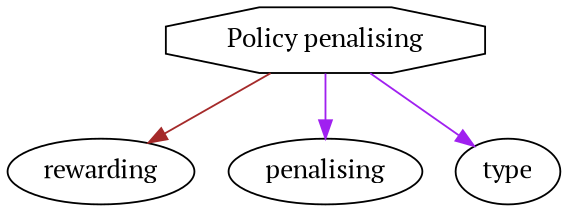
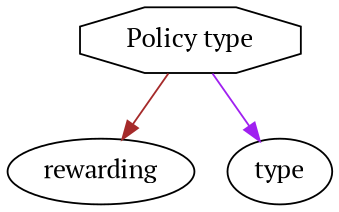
(325, 40) -> (190, 40)
(325, 172) -> none
